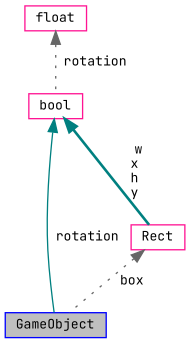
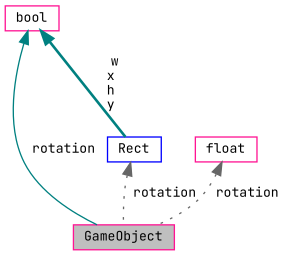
(56, 69) -> (192, 205)
(158, 237) -> (134, 149)
(128, 281) -> (161, 193)
(56, 325) -> (124, 237)
